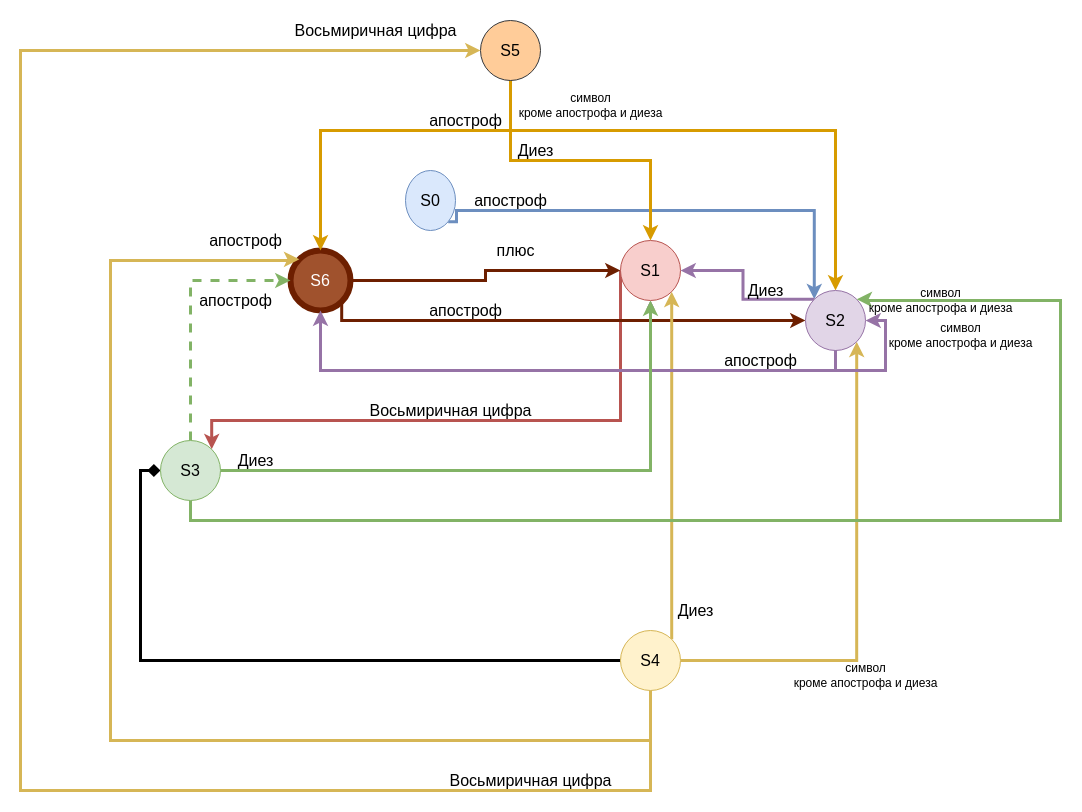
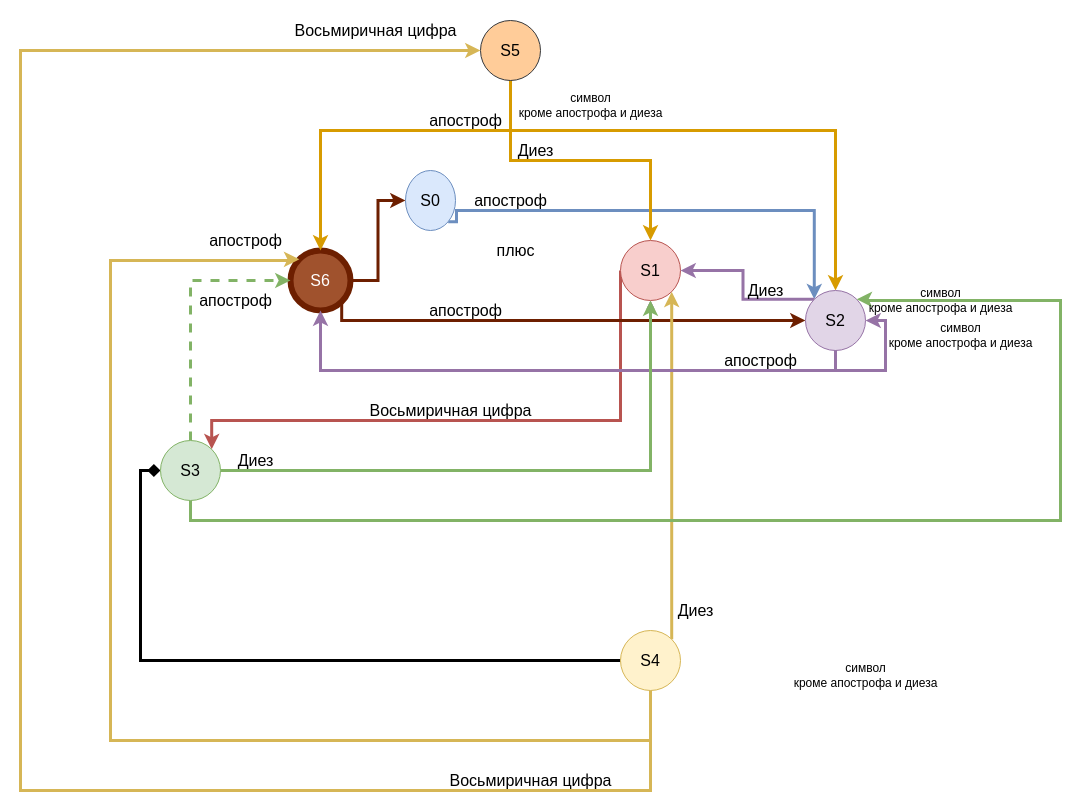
(487, 271) -> (378, 235)
(857, 594) -> none
